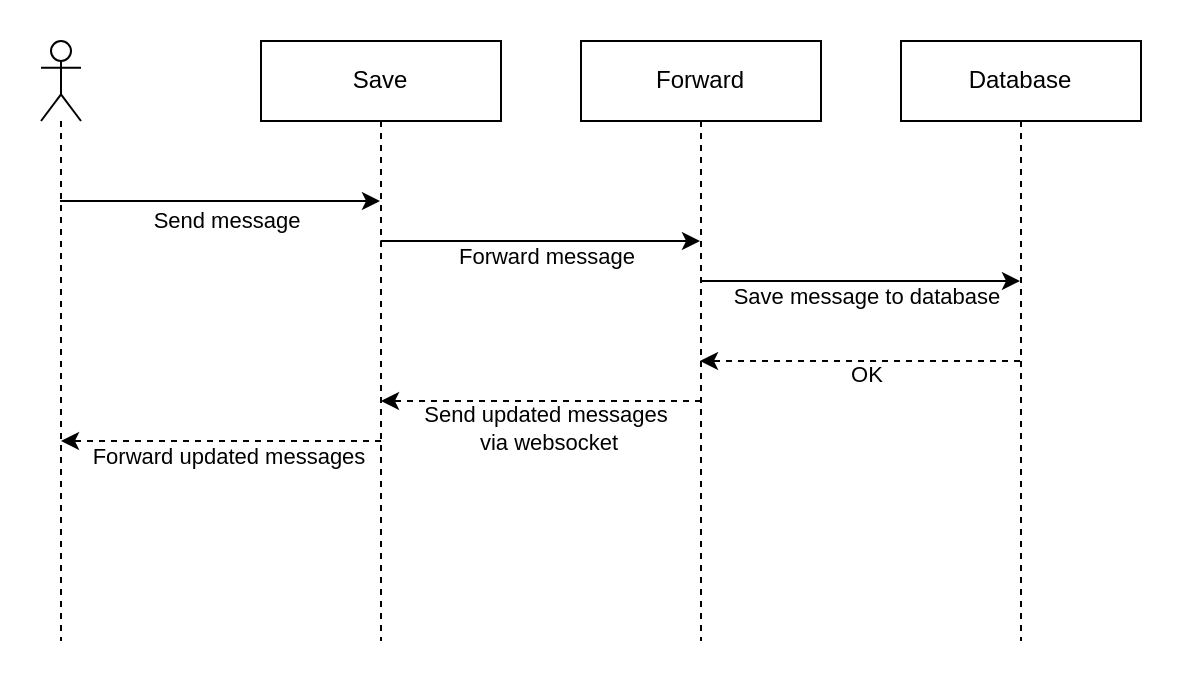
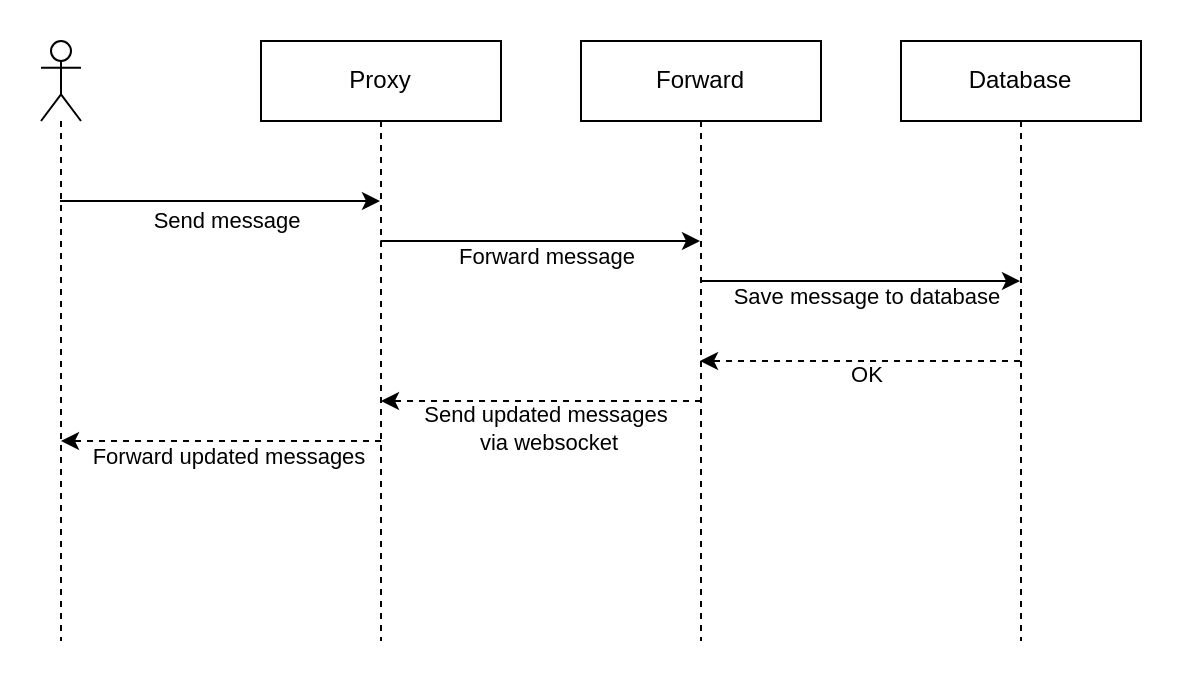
(381, 81) -> (381, 81)
